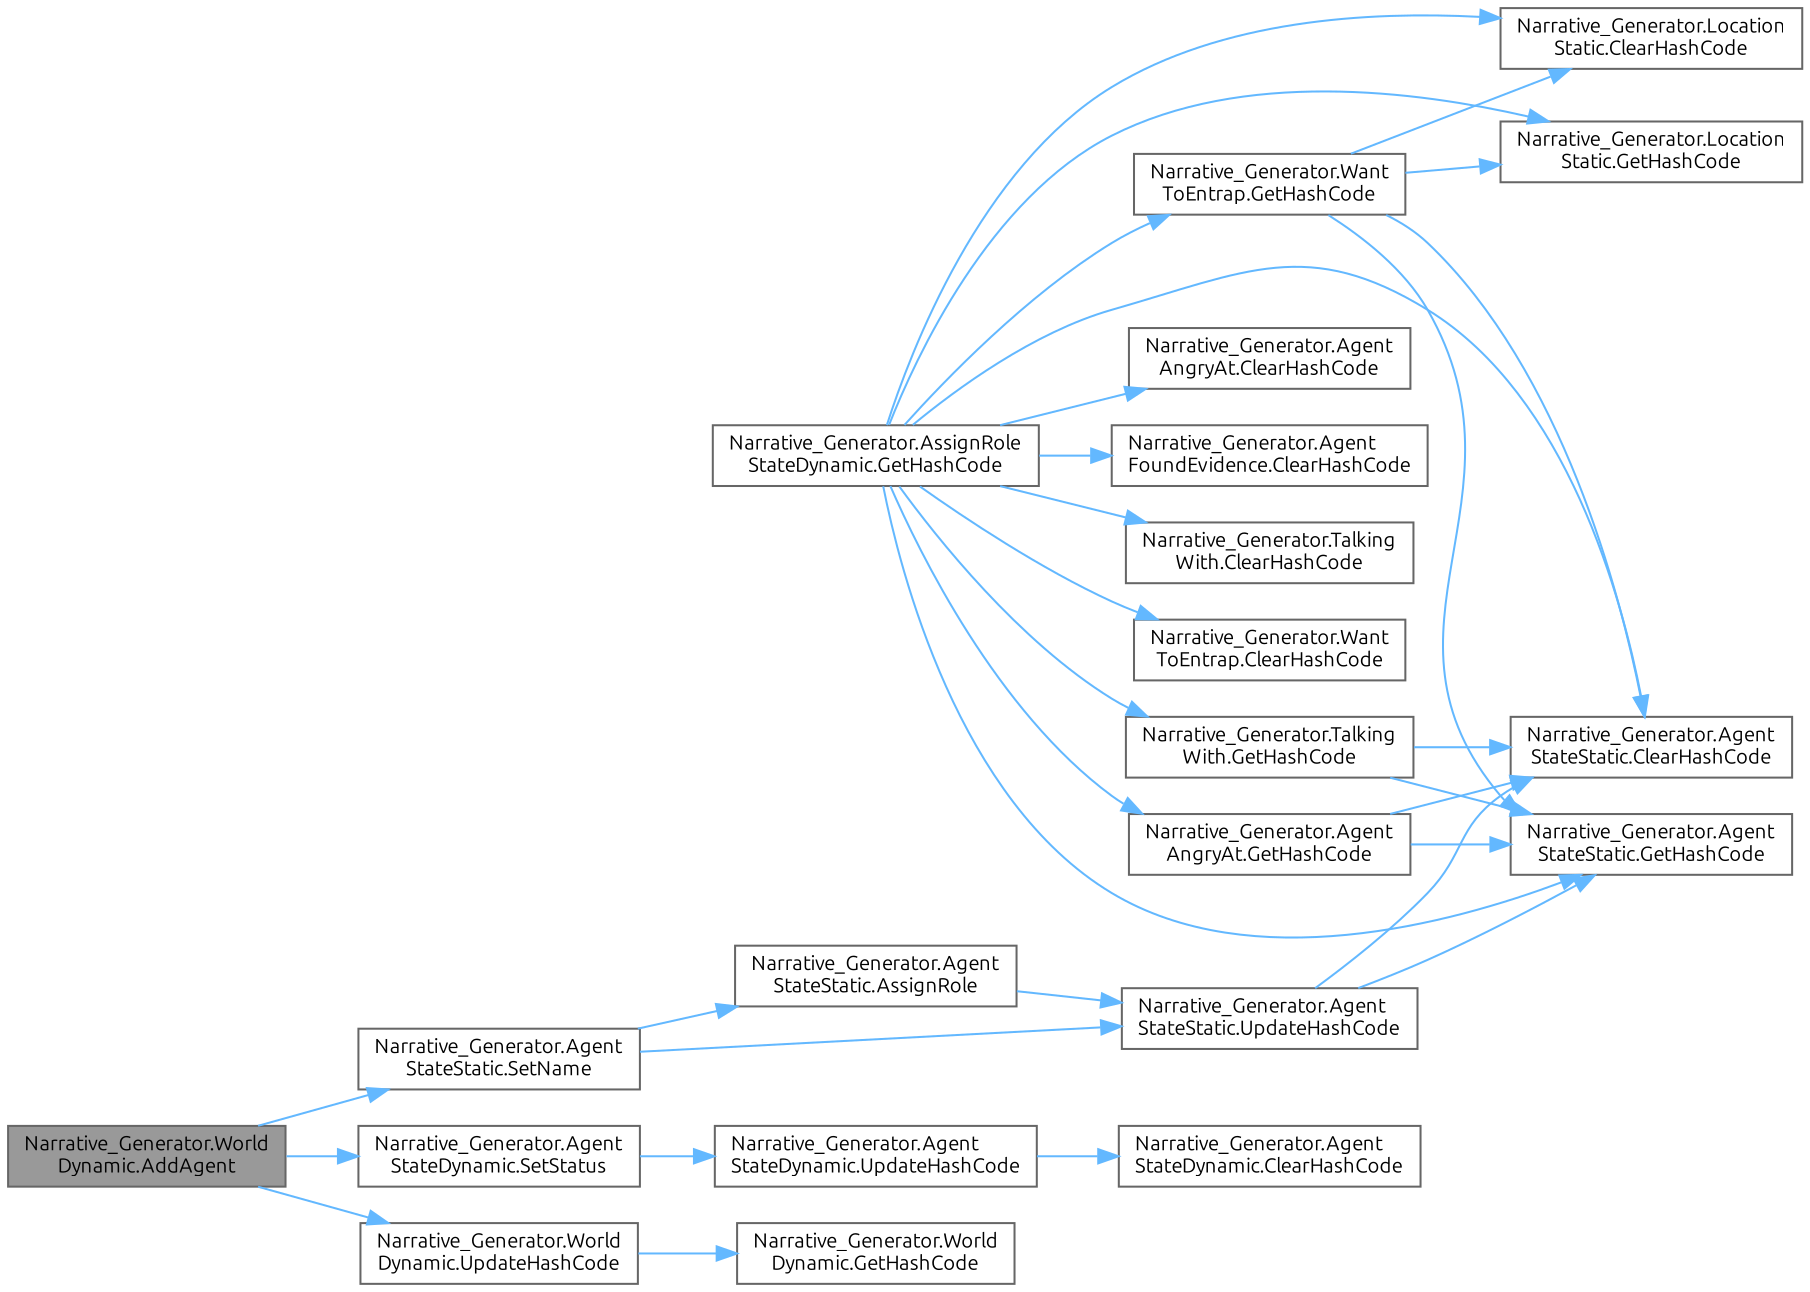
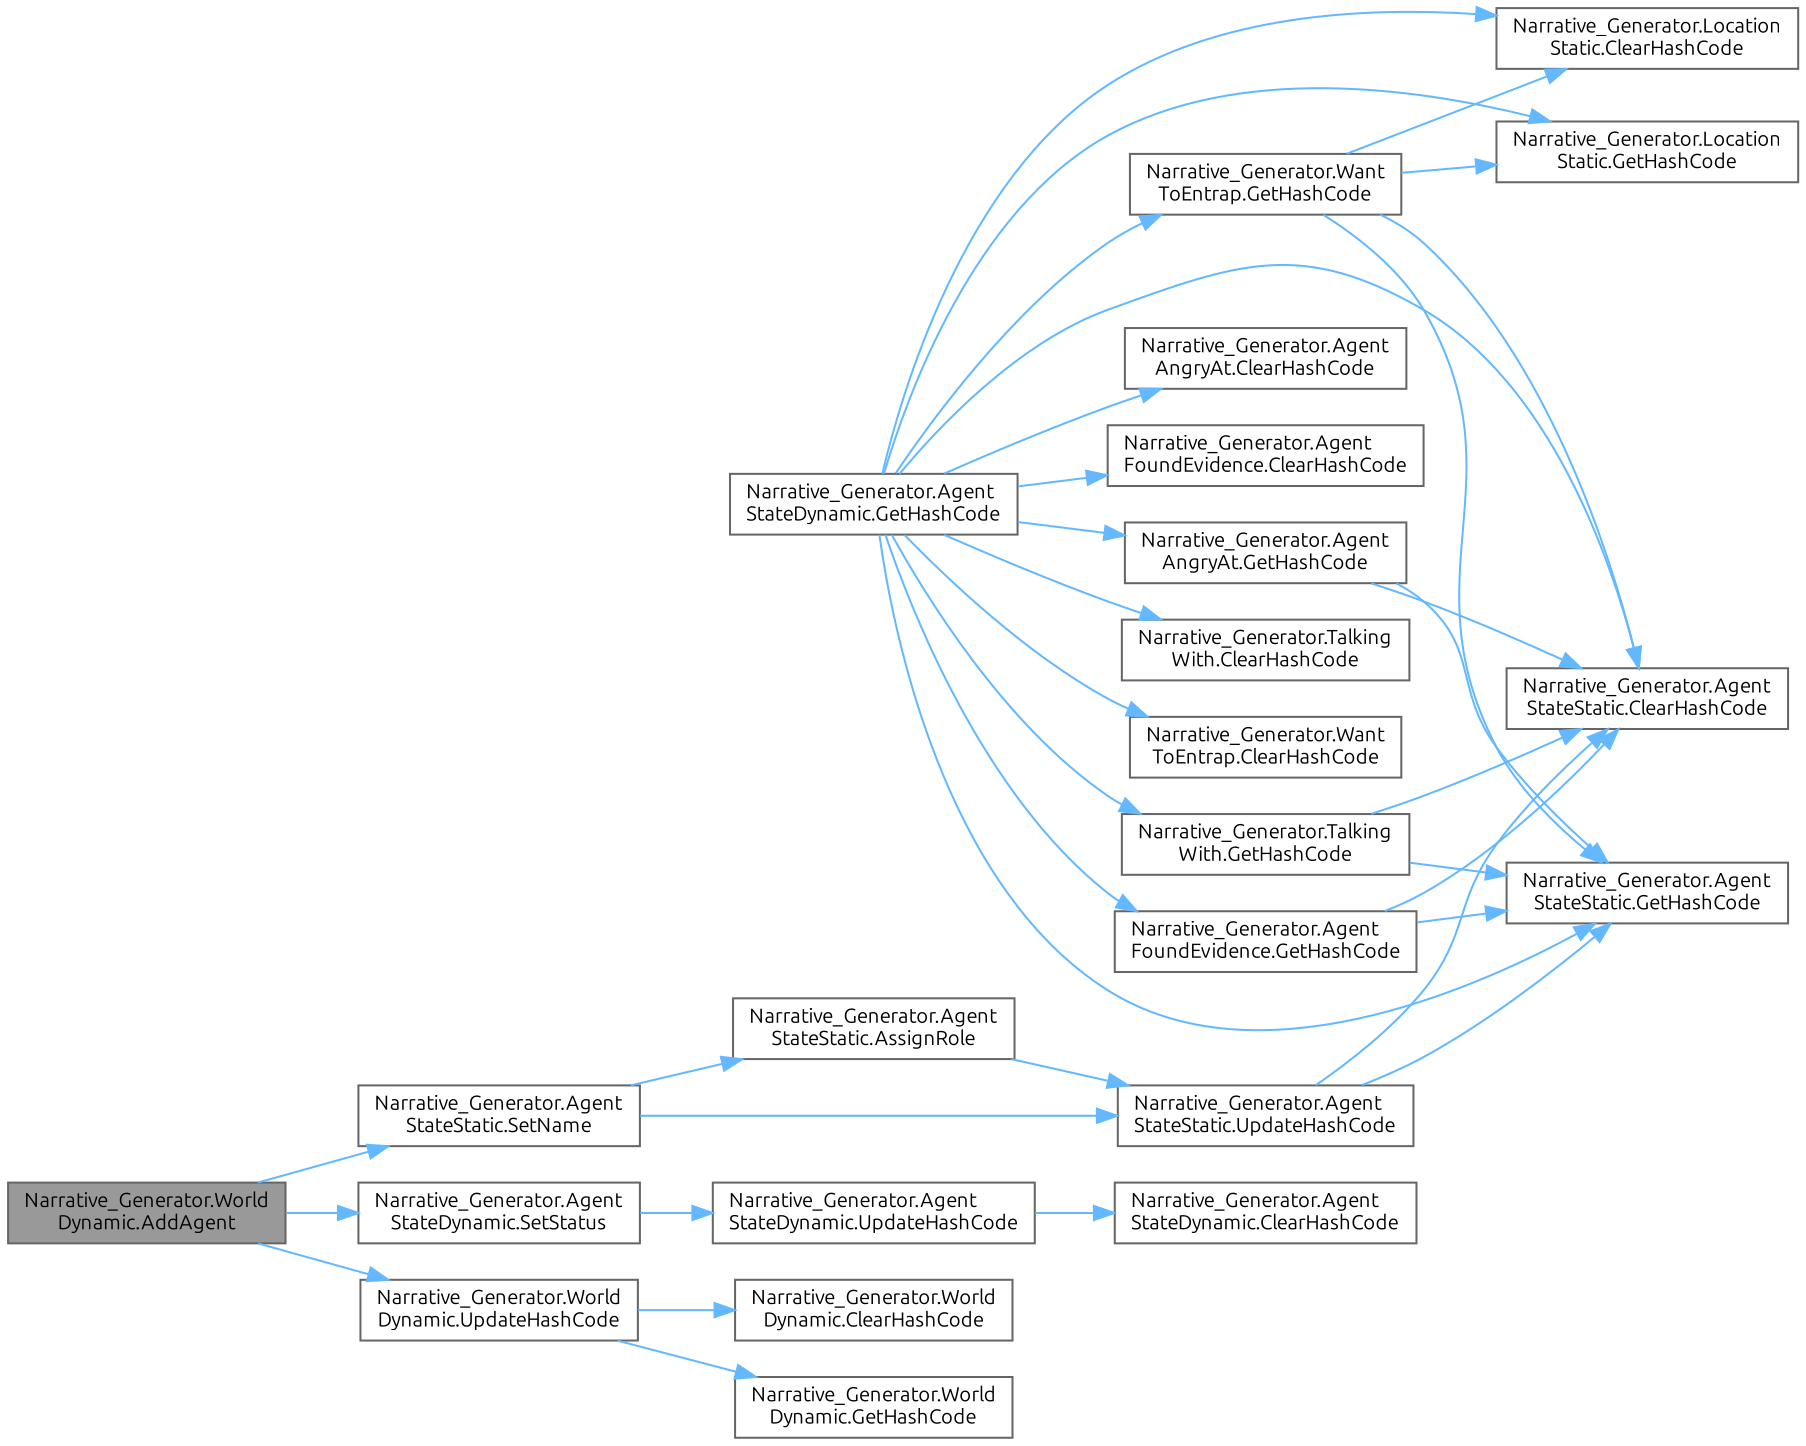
(876, 456) -> (874, 504)
none -> (1266, 942)
none -> (874, 1310)
